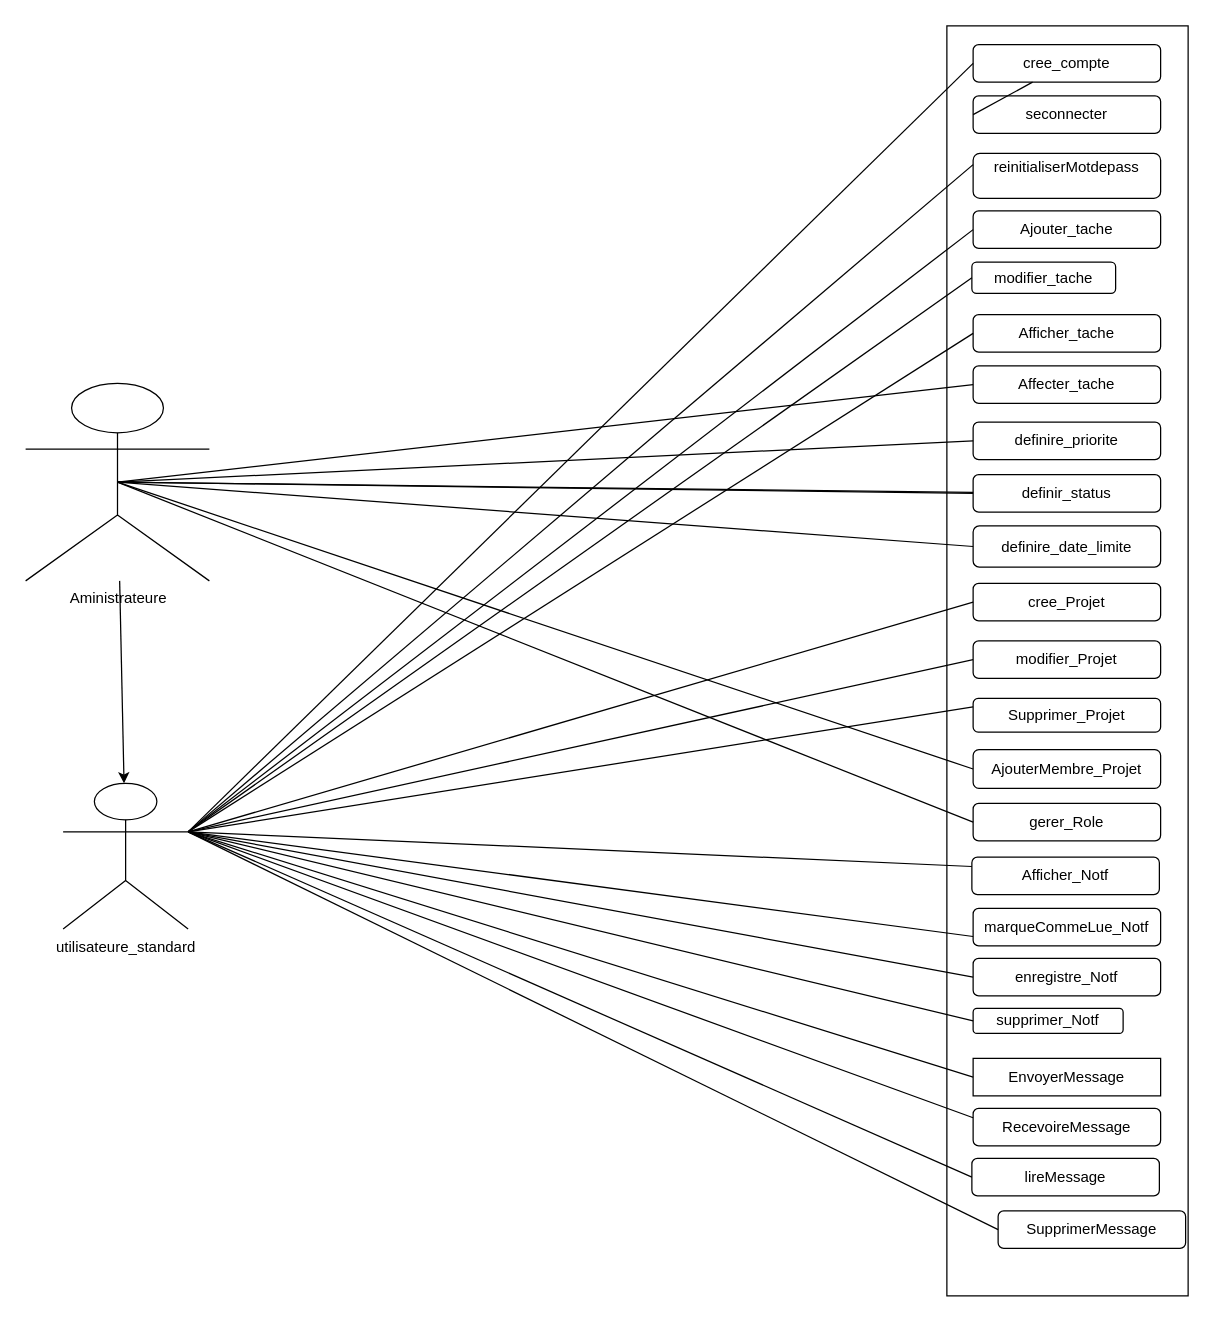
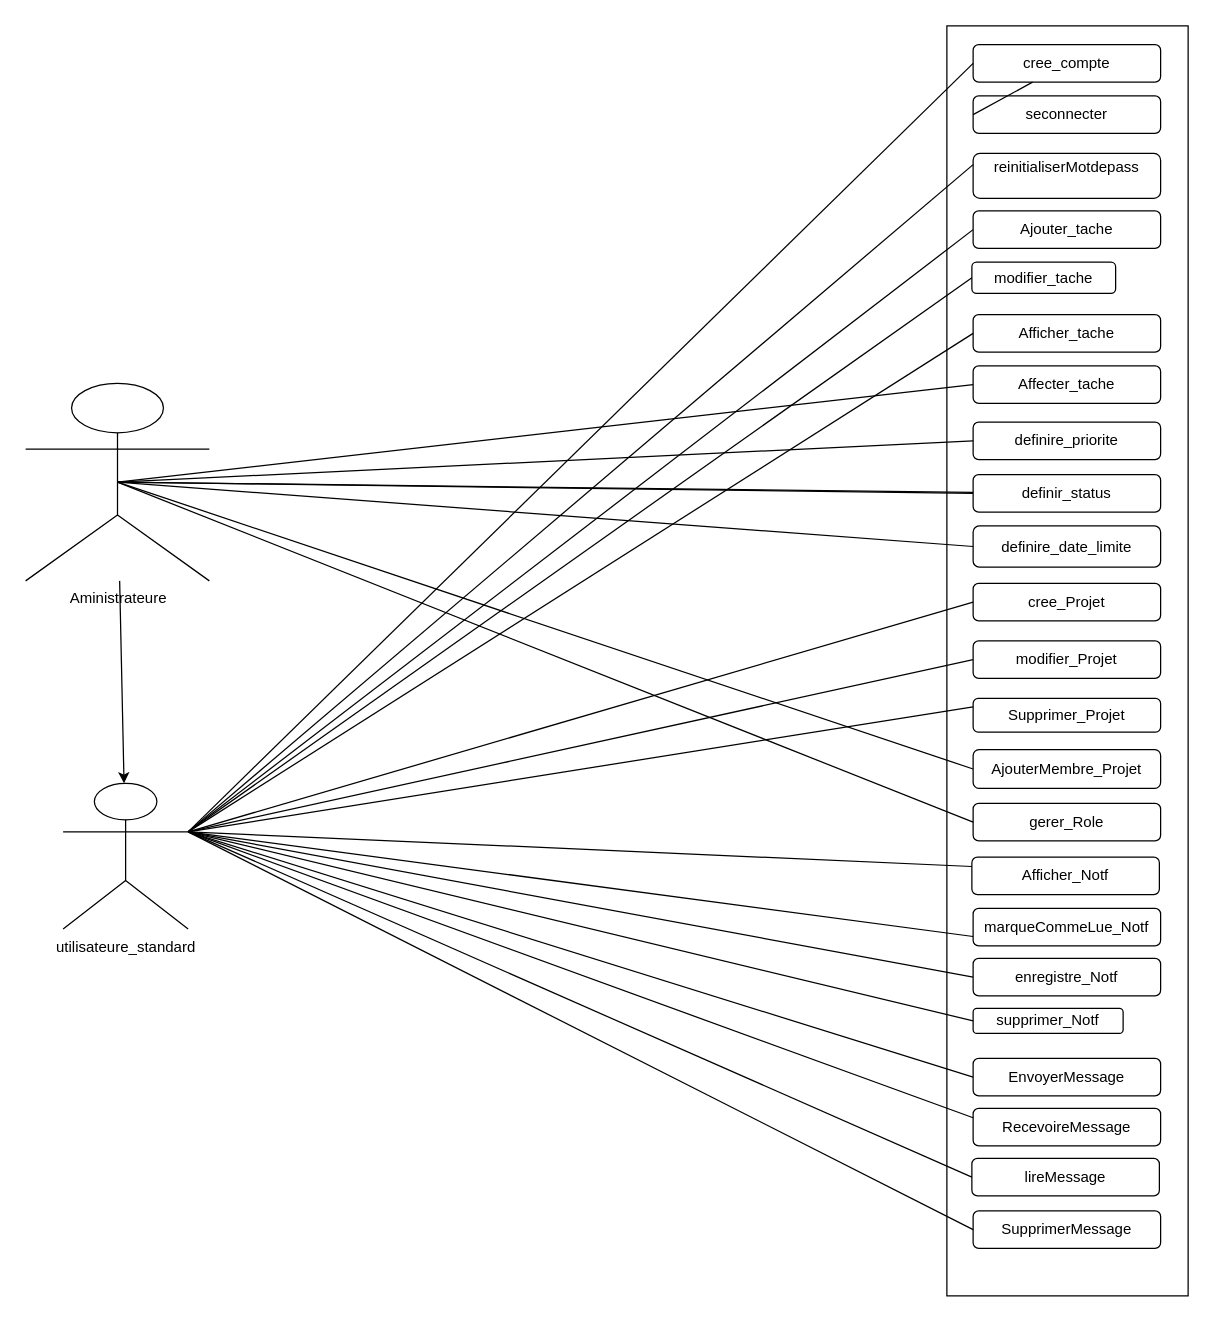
(1067, 1077) -> (1067, 1077)
(1092, 1229) -> (1067, 1229)
